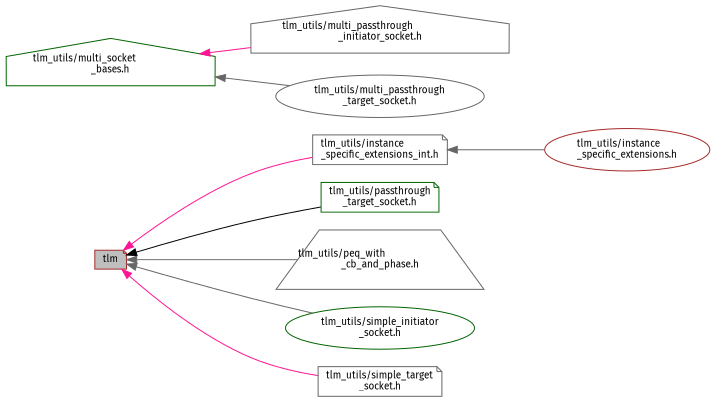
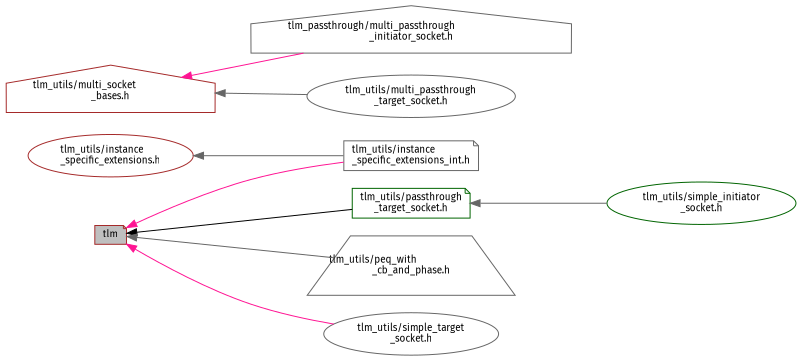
(380, 32) -> (411, 32)
(111, 65) -> (111, 91)
(501, 150) -> (274, 156)
(224, 291) -> (544, 203)
(380, 381) -> (411, 334)
